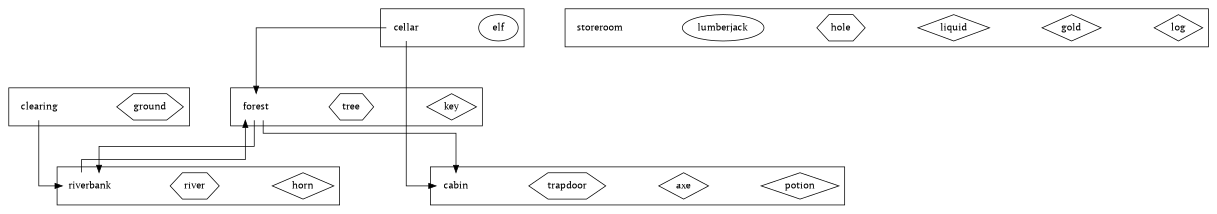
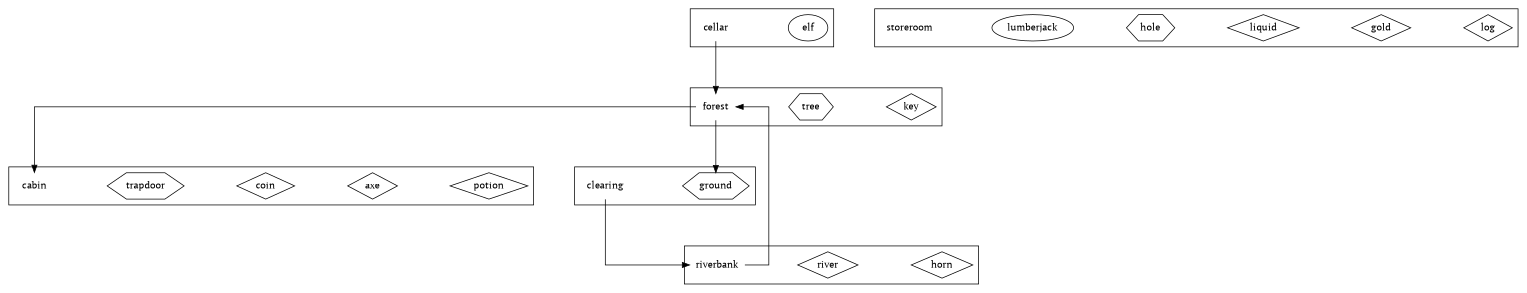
(406, 121) -> none
(180, 146) -> (716, 143)
(195, 186) -> (828, 265)
none -> (266, 186)
